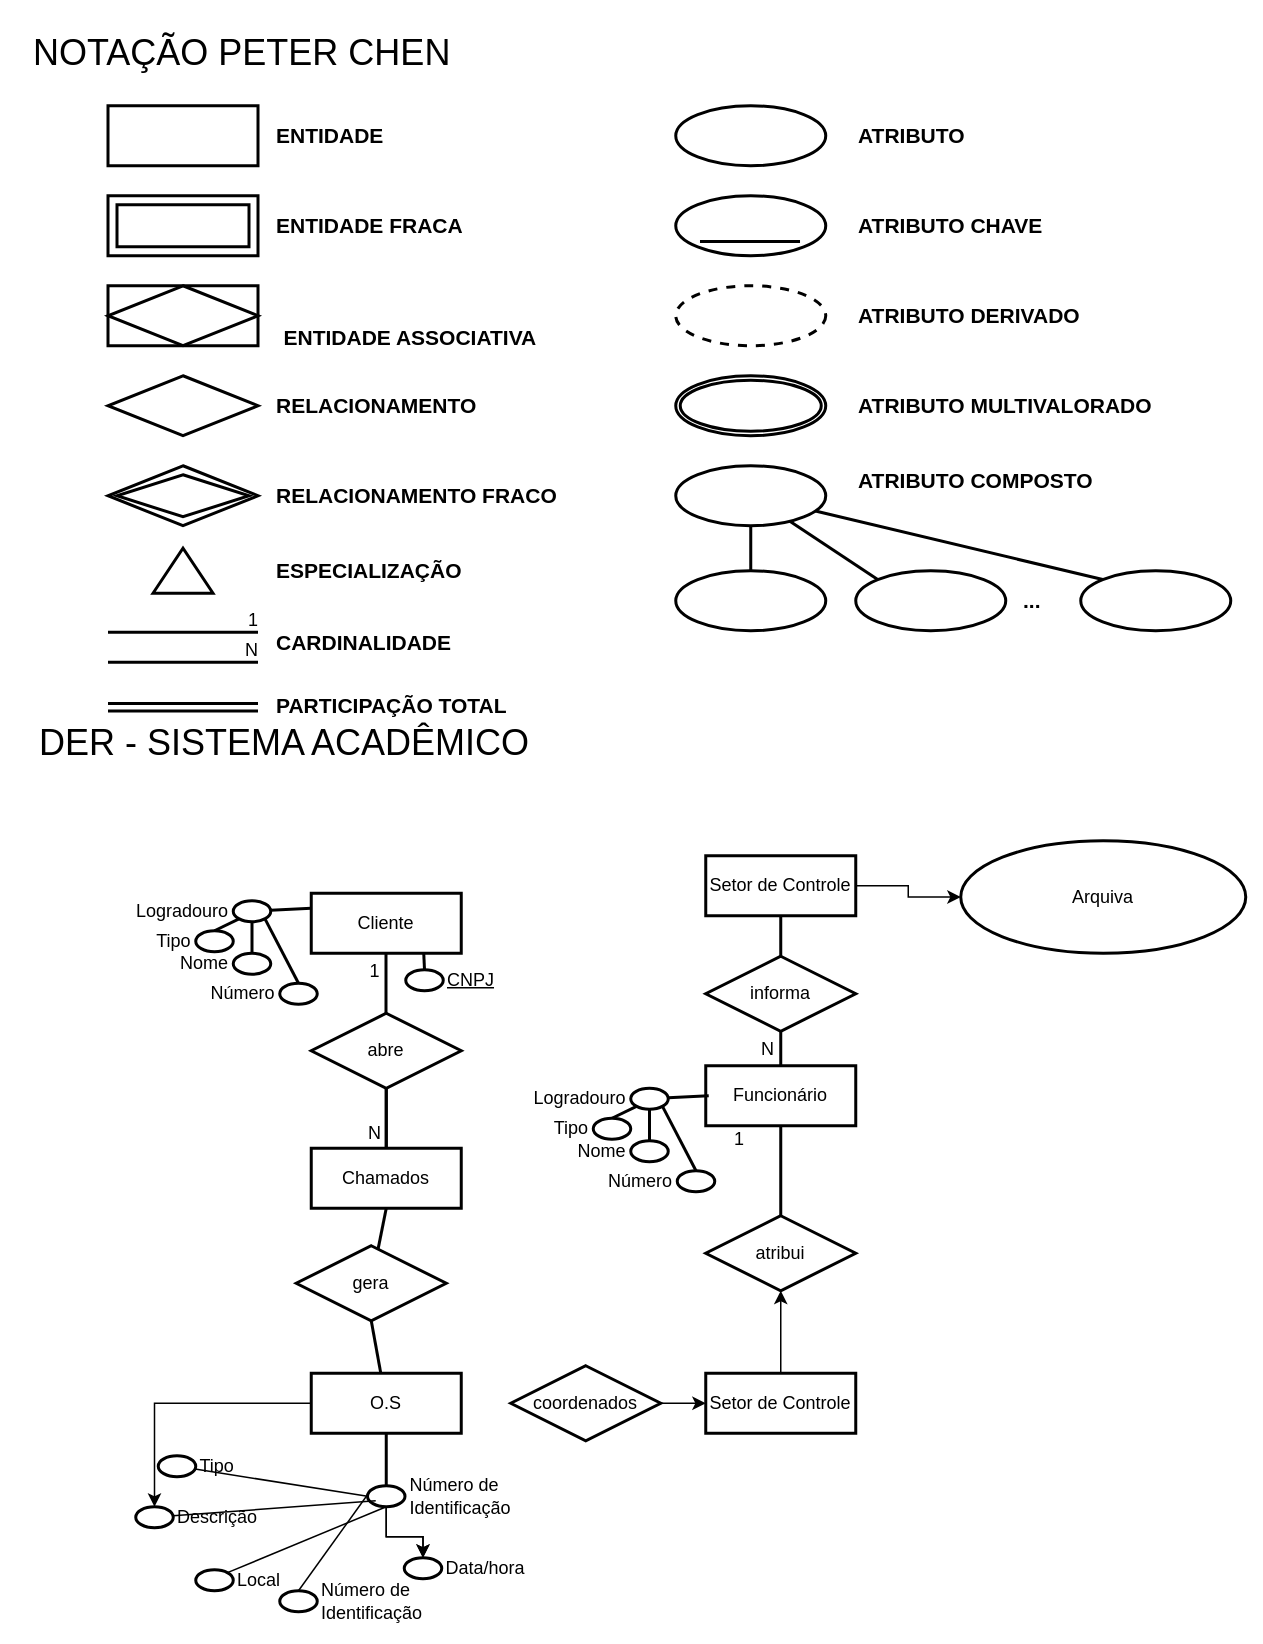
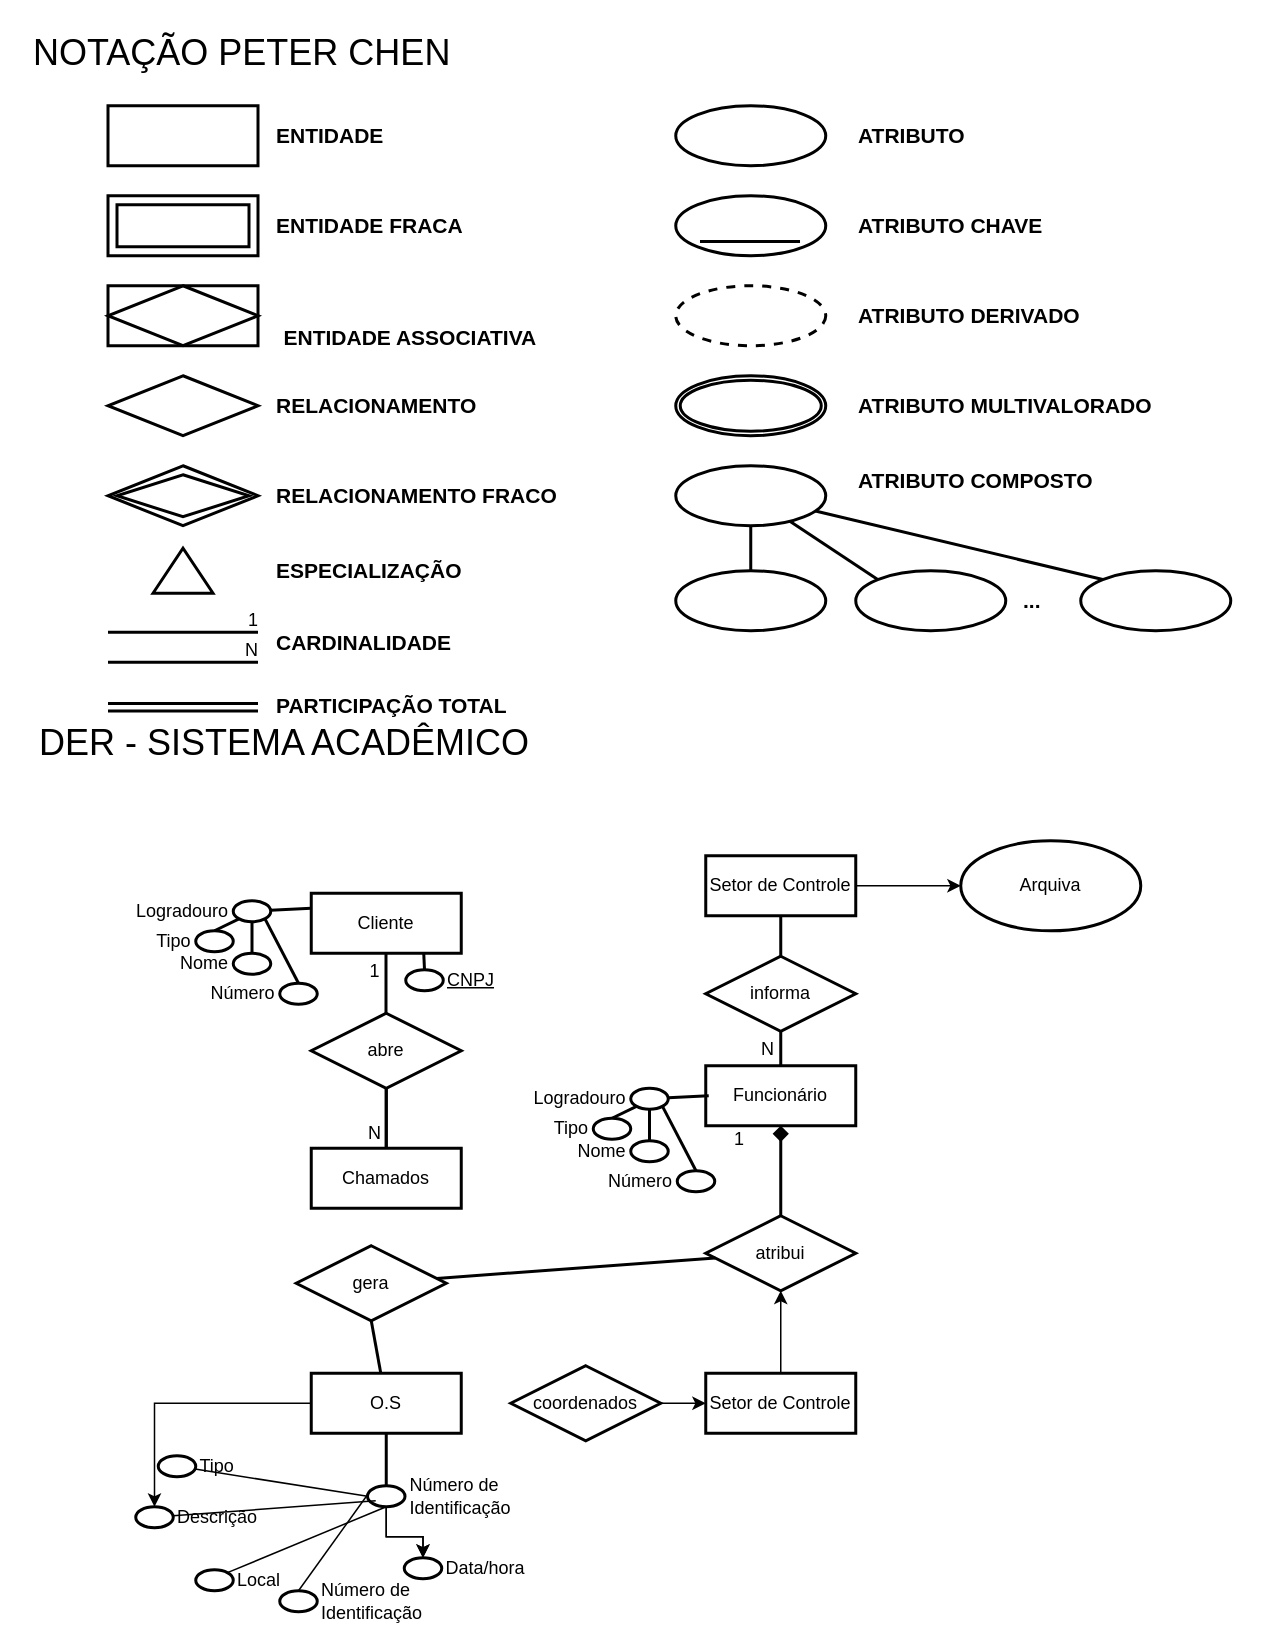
(1103, 897) -> (1051, 886)
(781, 1134) -> (781, 1141)
(382, 1229) -> (576, 1268)
